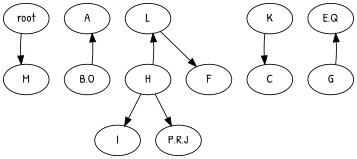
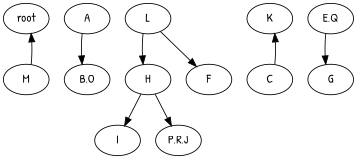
(21, 45) -> (32, 53)
(264, 45) -> (275, 53)
(93, 53) -> (81, 45)
(154, 53) -> (142, 45)
(336, 53) -> (325, 45)
